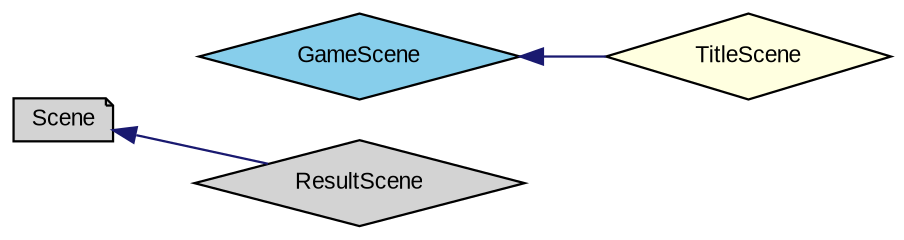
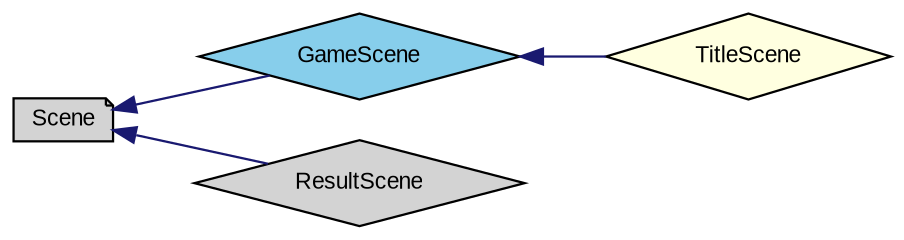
none -> (203, 90)
